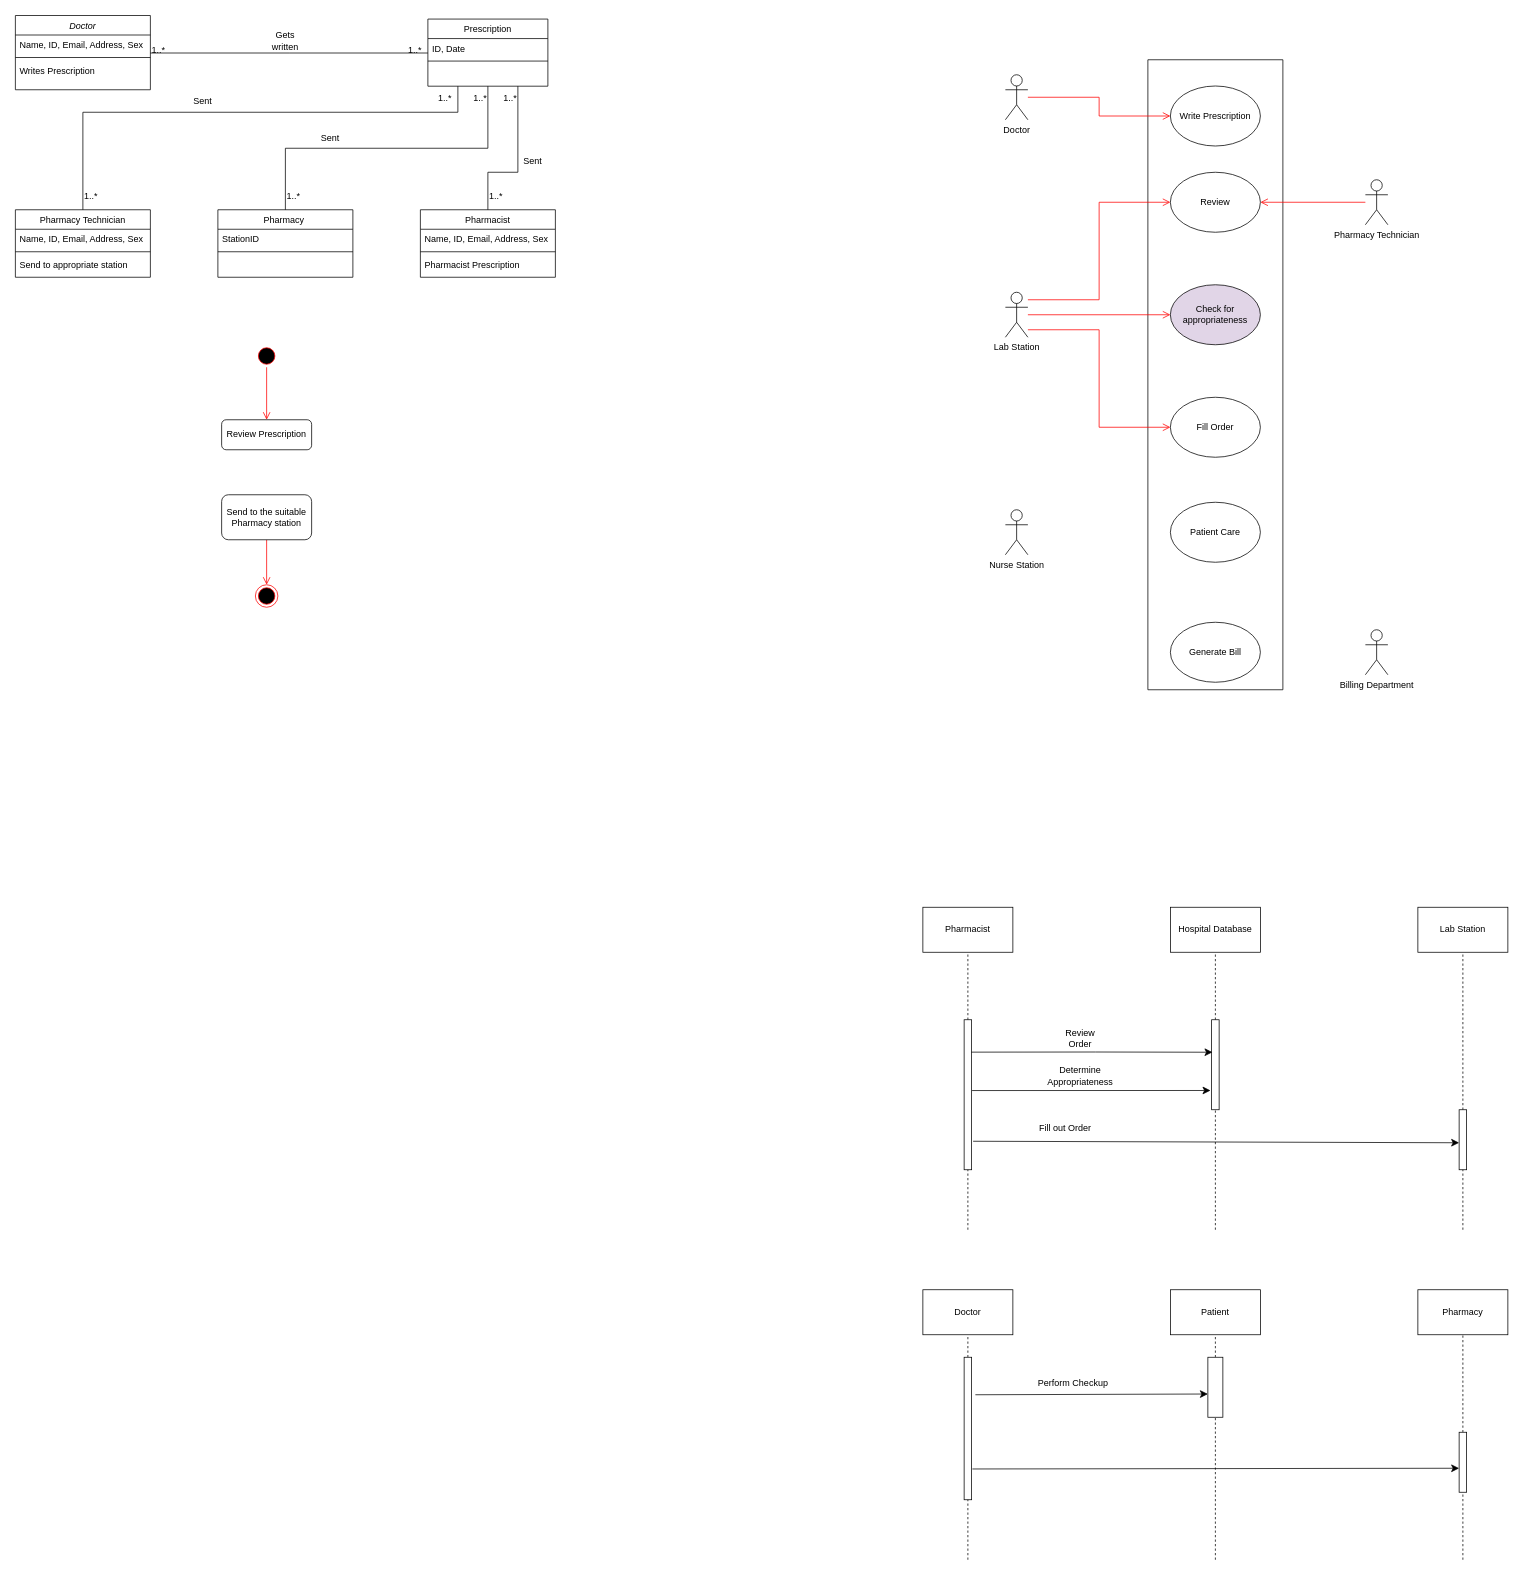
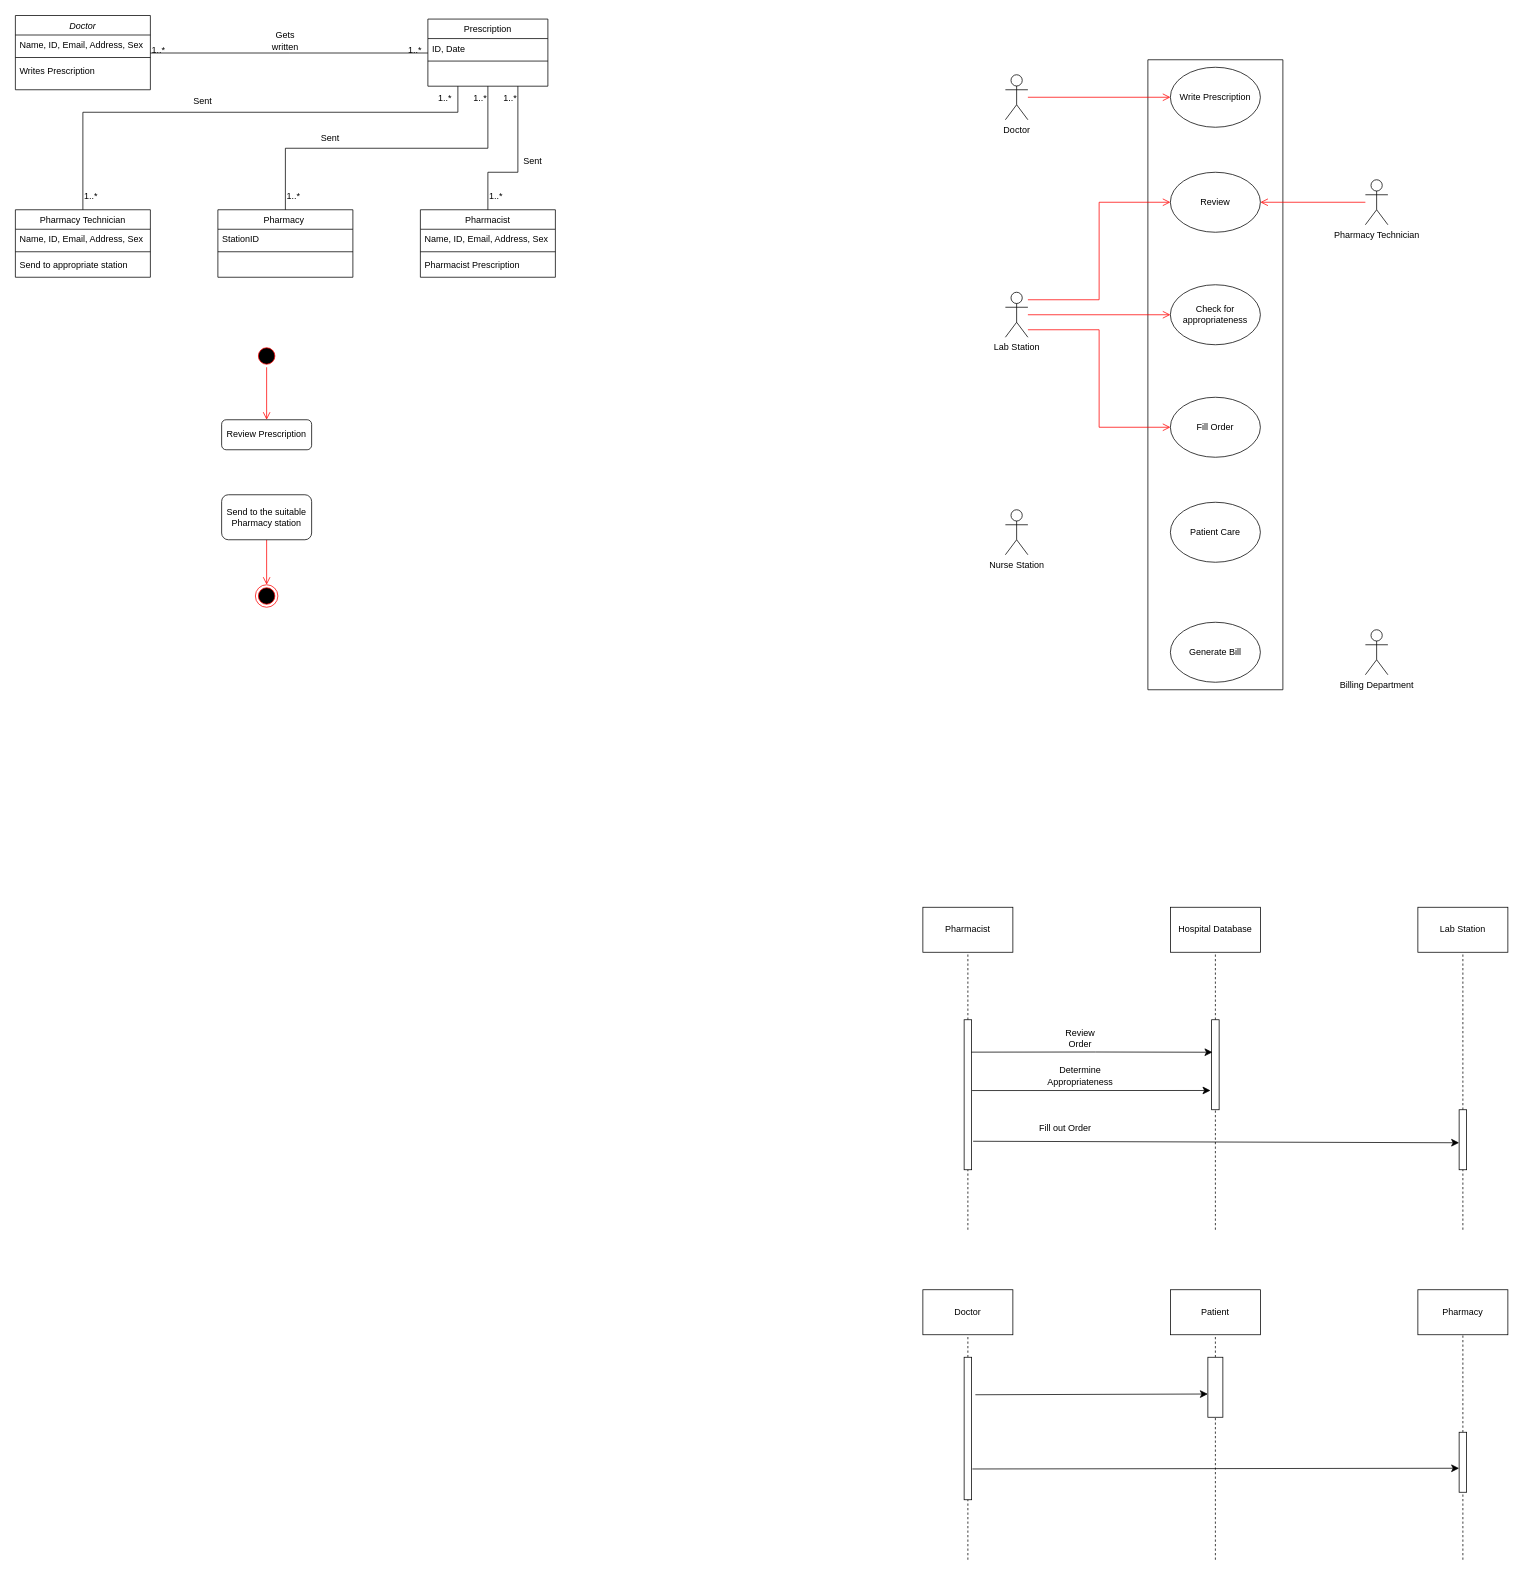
(1215, 116) -> (1215, 97)
(1215, 315) -> (1215, 315)
(1073, 1383) -> none
